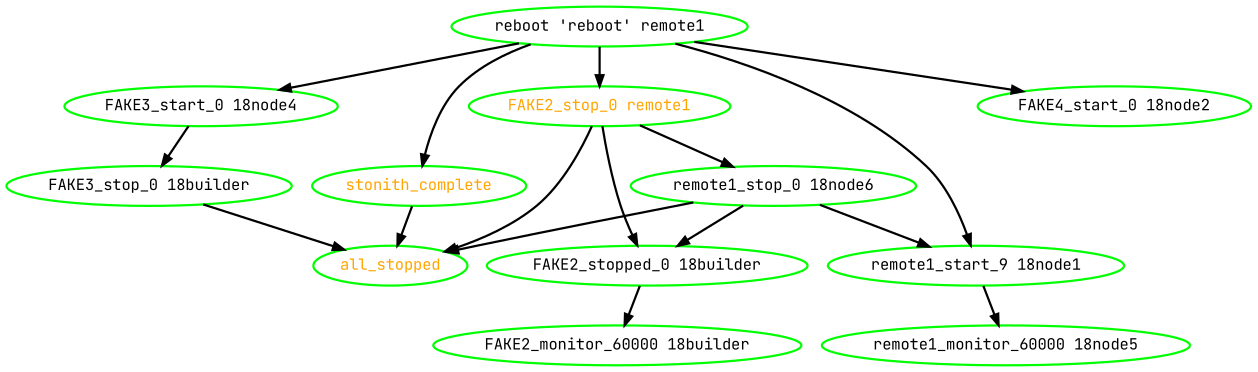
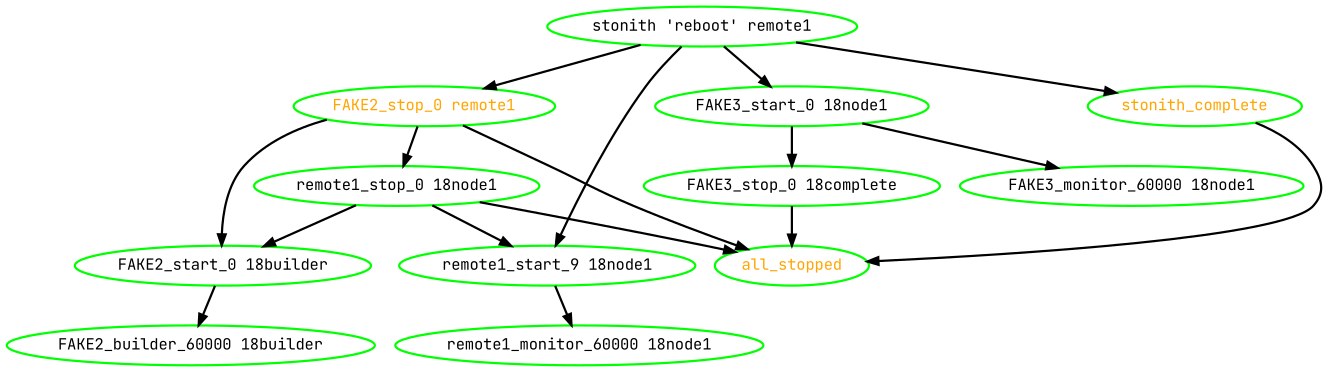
(600, 27) -> (702, 27)
(201, 106) -> (792, 106)
(1114, 106) -> none
(149, 186) -> (792, 186)
(773, 186) -> (397, 186)
none -> (1132, 186)
(647, 266) -> (223, 266)
(617, 345) -> (191, 345)
(1006, 345) -> (579, 345)
